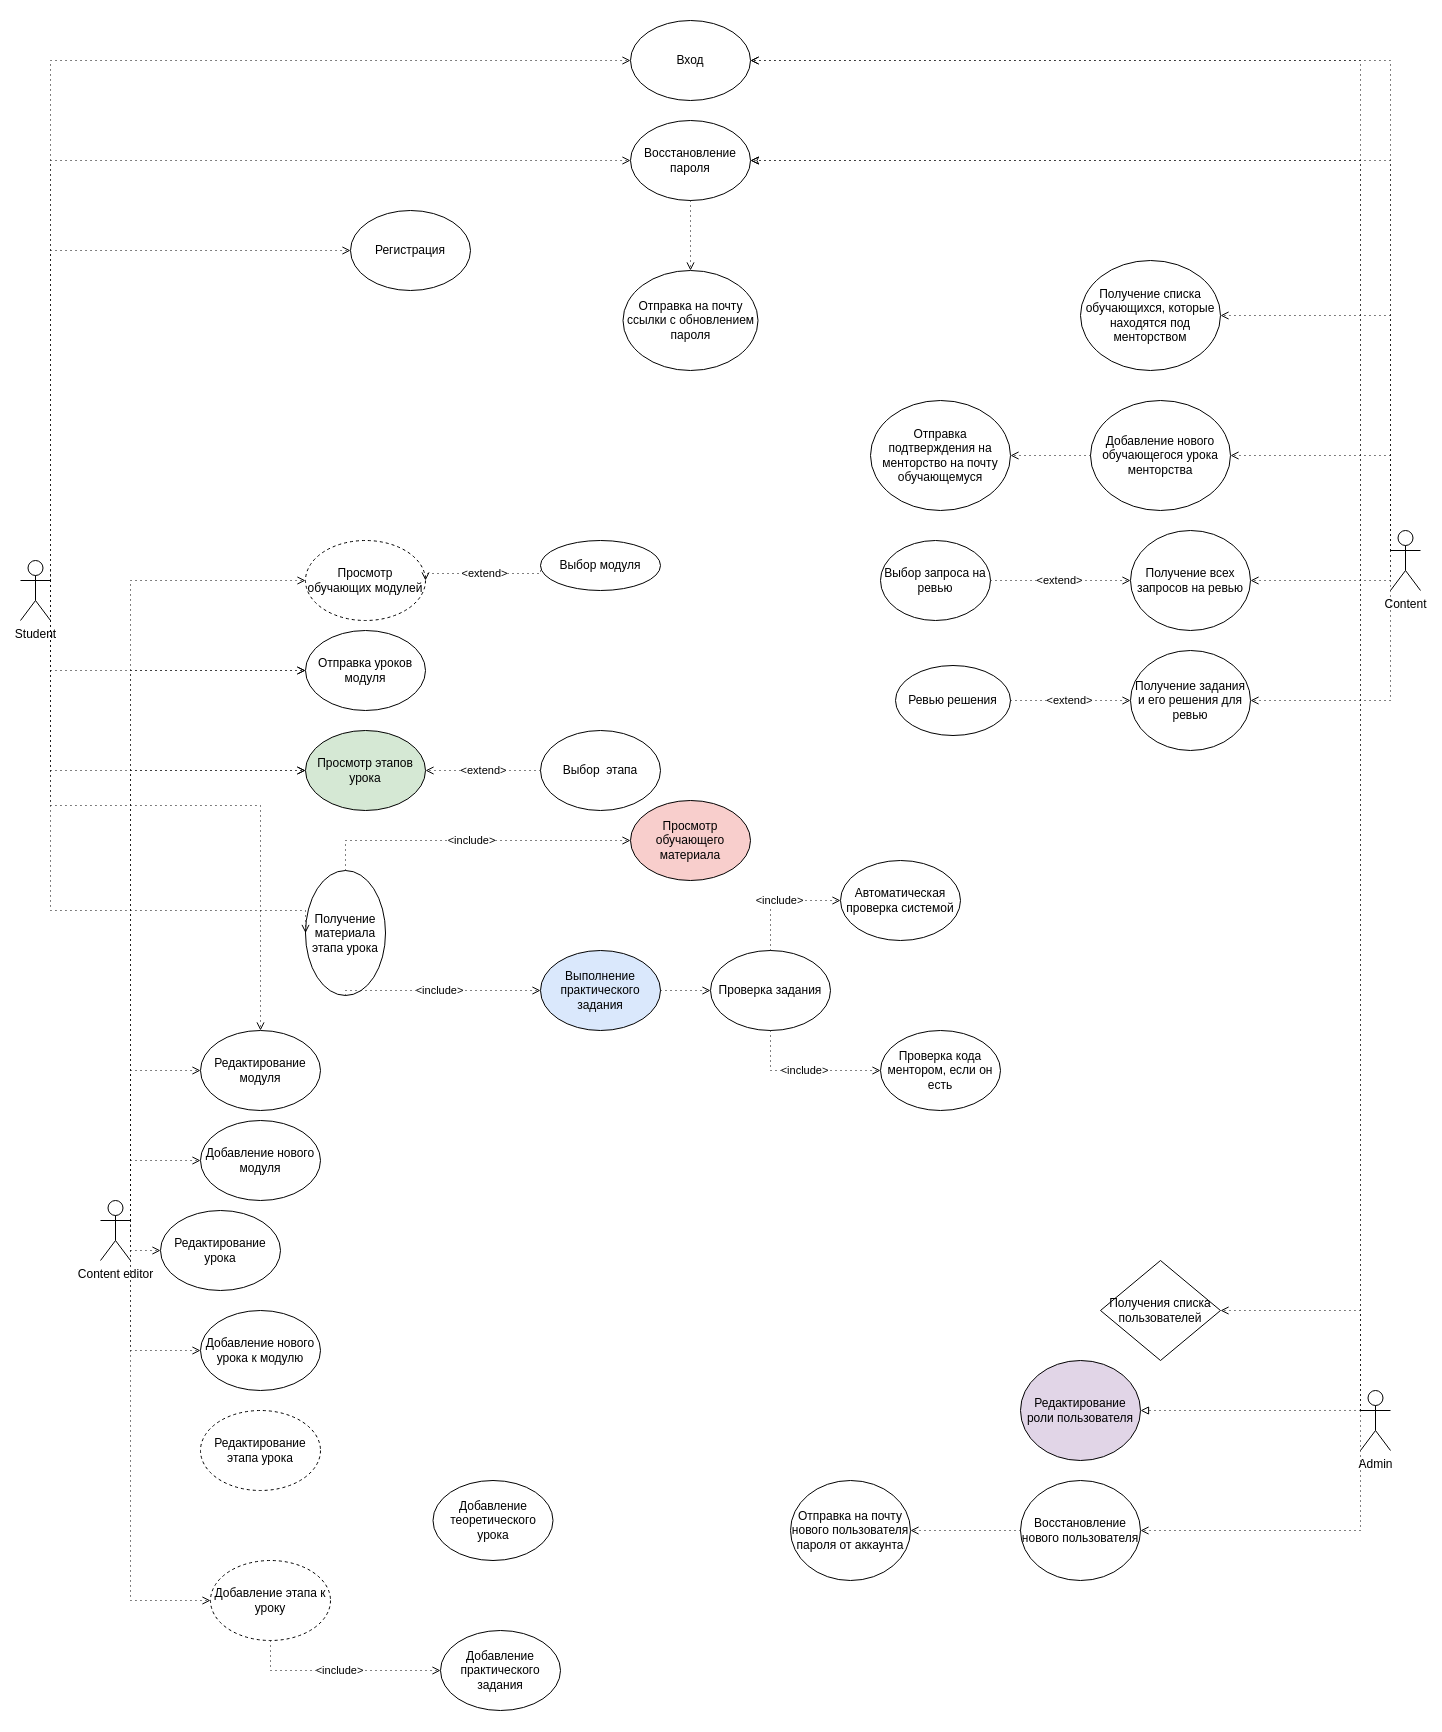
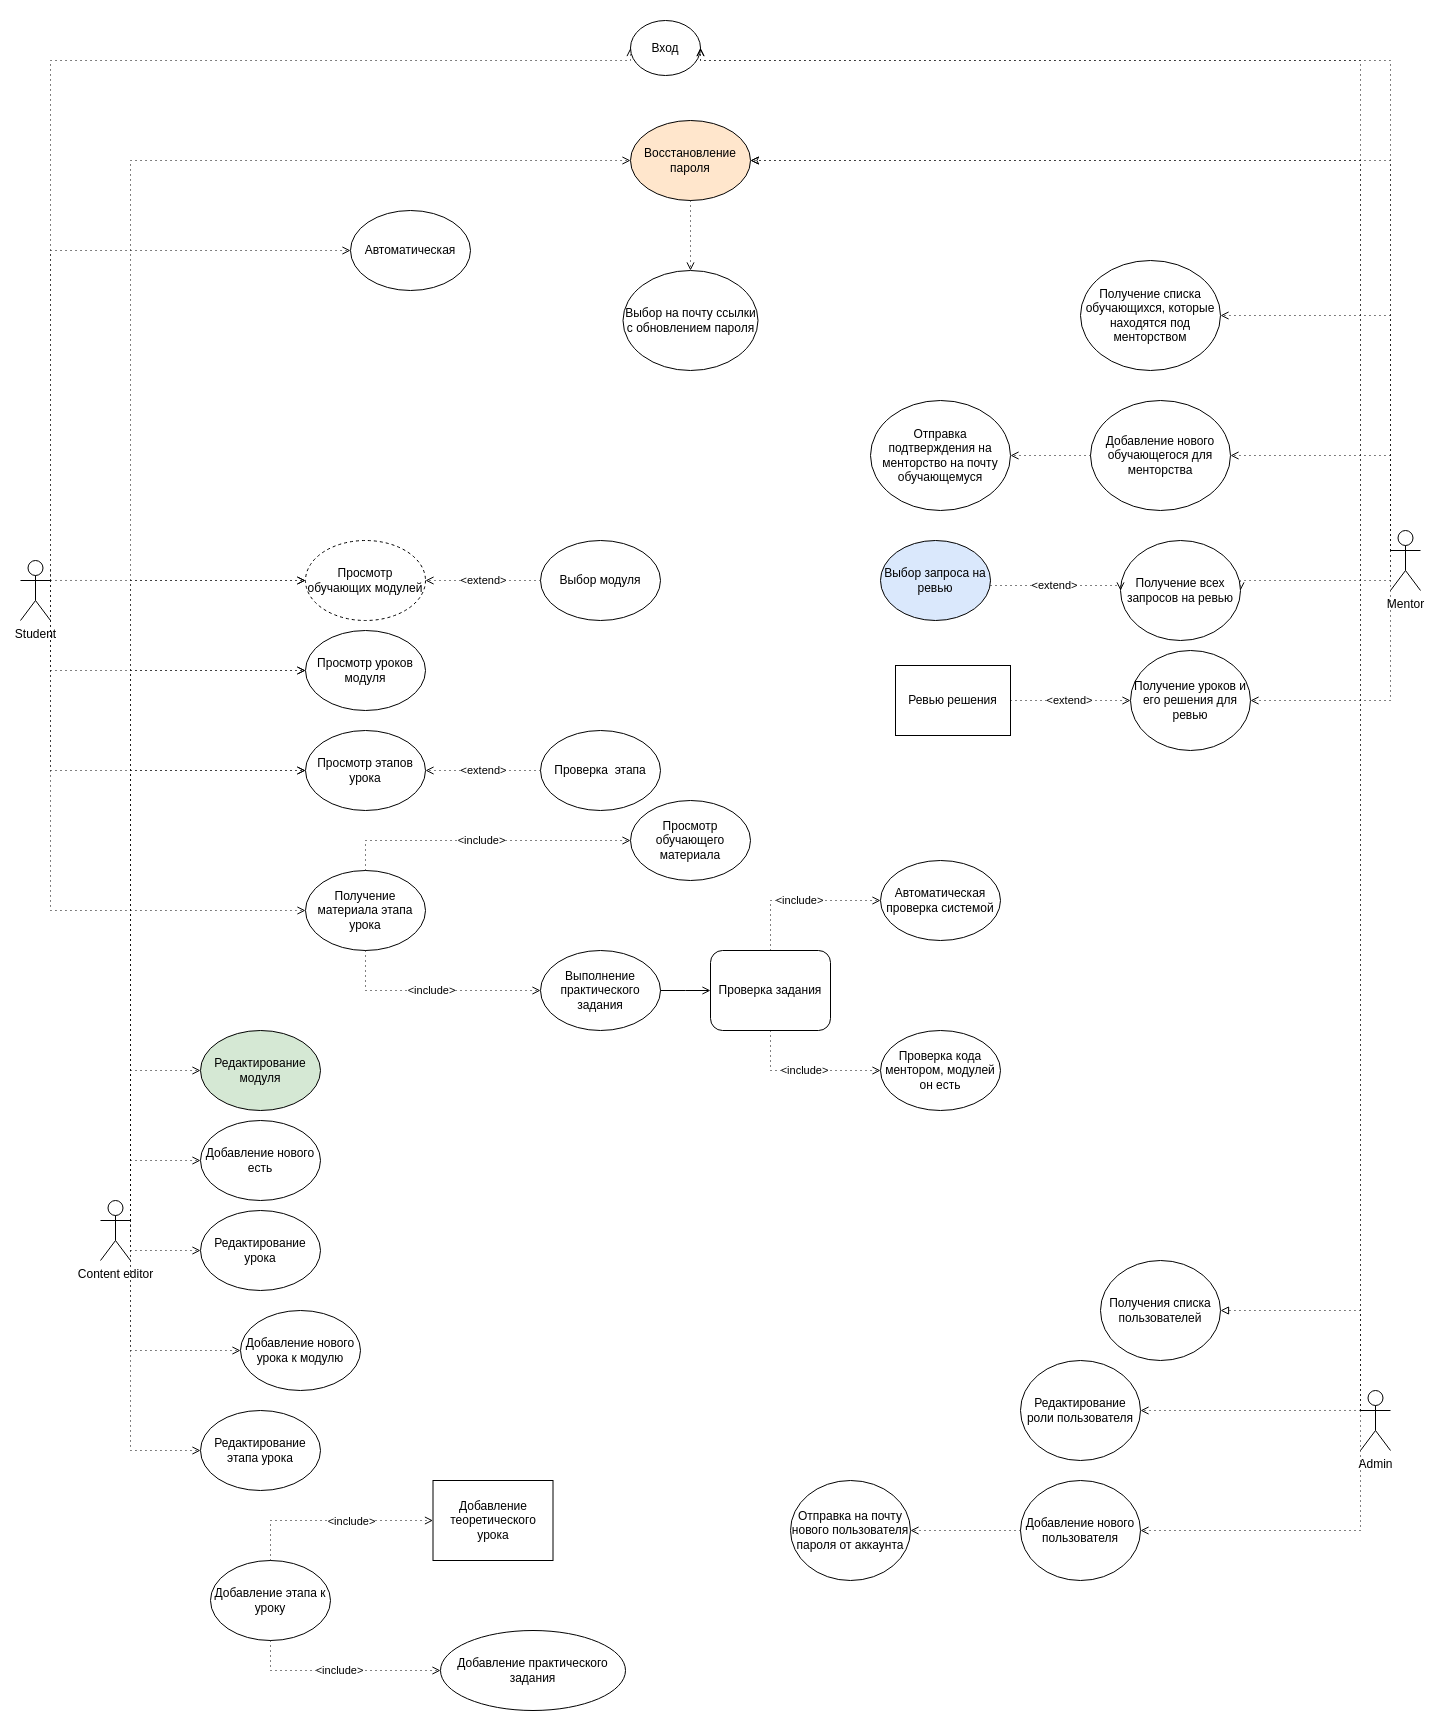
(691, 61) -> (666, 48)
(90, 161) -> none
(691, 161) -> (691, 161)
(411, 251) -> (411, 251)
(691, 321) -> (691, 321)
none -> (131, 370)
(1161, 456) -> (1161, 456)
(601, 566) -> (601, 581)
(936, 581) -> (936, 581)
(1191, 581) -> (1181, 591)
(1406, 605) -> (1406, 605)
(366, 671) -> (366, 671)
(953, 701) -> (953, 701)
(1191, 701) -> (1191, 701)
(366, 771) -> (366, 771)
(601, 771) -> (601, 771)
(261, 813) -> (90, 580)
(691, 841) -> (691, 841)
(901, 901) -> (941, 901)
(346, 933) -> (366, 911)
(601, 991) -> (601, 991)
(684, 991) -> (684, 991)
(771, 991) -> (771, 991)
(261, 1071) -> (261, 1071)
(941, 1071) -> (941, 1071)
(261, 1161) -> (261, 1161)
(221, 1251) -> (261, 1251)
(1161, 1311) -> (1161, 1311)
(1227, 1311) -> (1230, 1311)
(261, 1351) -> (301, 1351)
(1150, 1410) -> (1147, 1410)
(1081, 1411) -> (1081, 1411)
none -> (165, 1451)
(261, 1451) -> (261, 1451)
none -> (331, 1521)
(493, 1521) -> (493, 1521)
(1081, 1531) -> (1081, 1531)
(131, 1565) -> none
(271, 1601) -> (271, 1601)
(501, 1671) -> (533, 1671)
